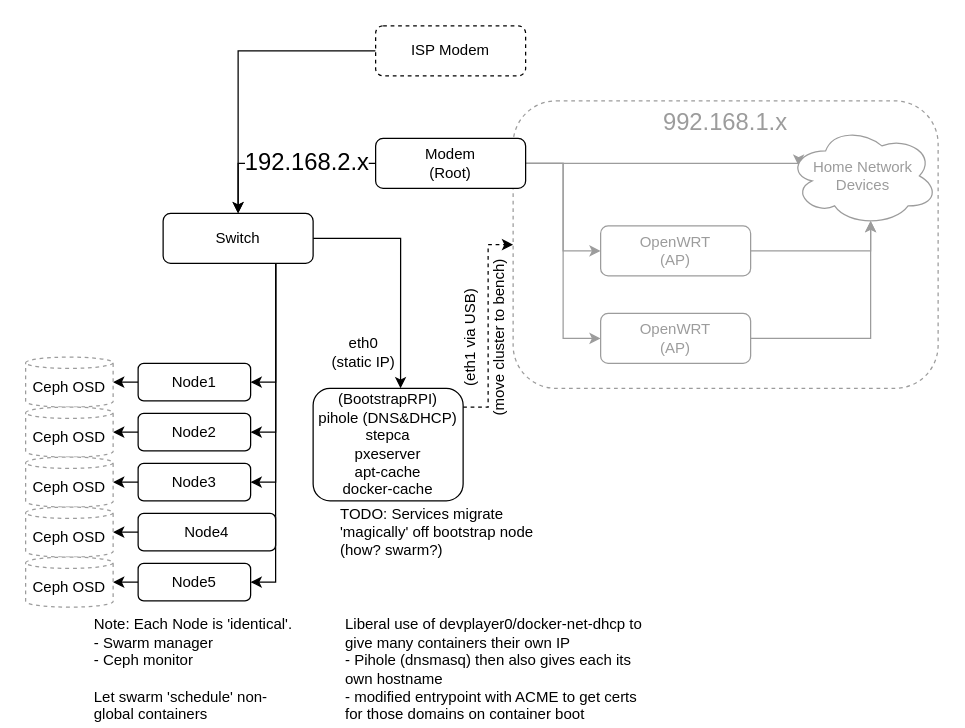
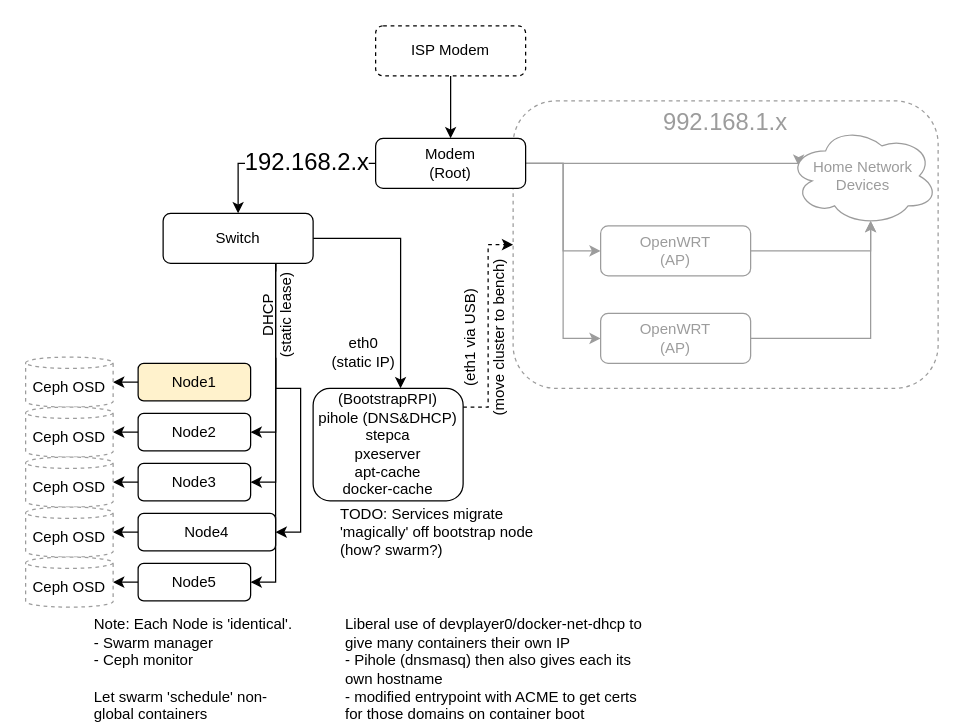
(252, 51) -> (451, 103)
(194, 382) -> (194, 382)
(266, 382) -> none
none -> (301, 456)
